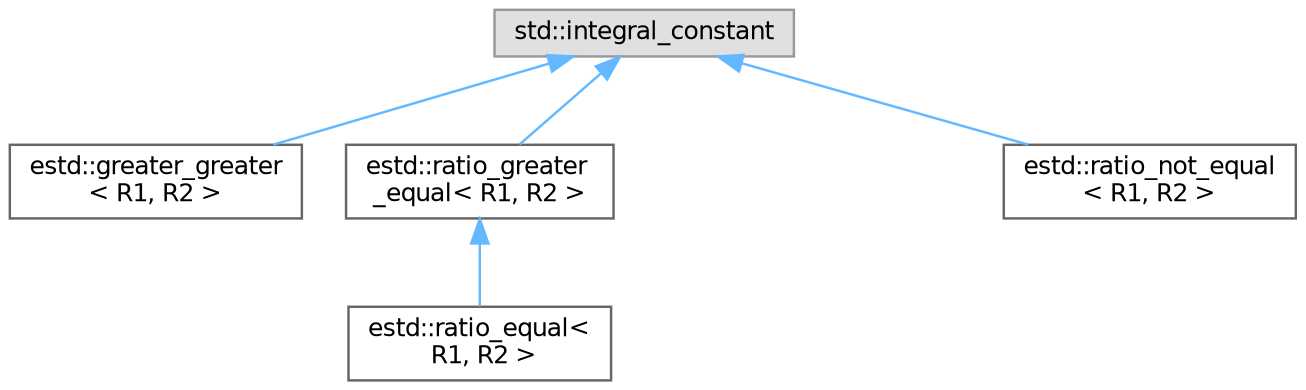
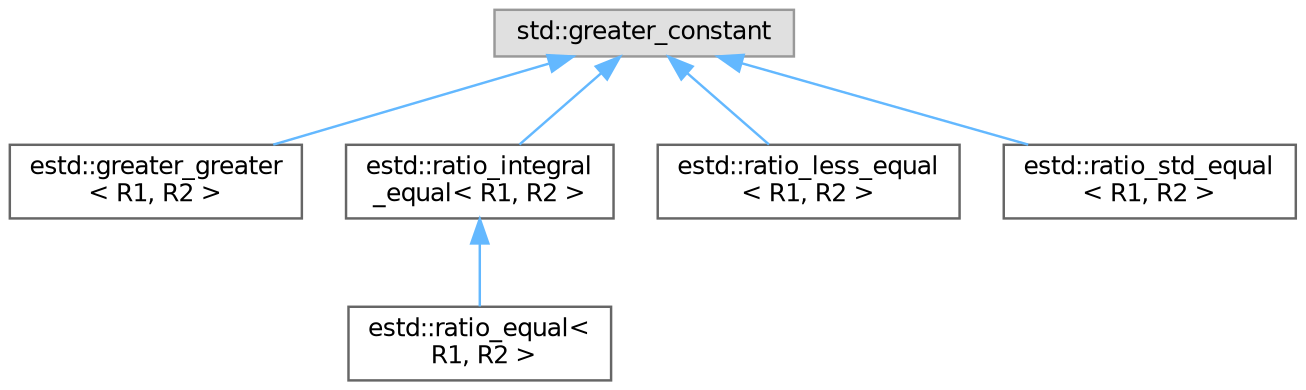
(644, 33) -> (644, 33)
(480, 182) -> (480, 182)
none -> (809, 182)
(1150, 182) -> (1150, 182)
